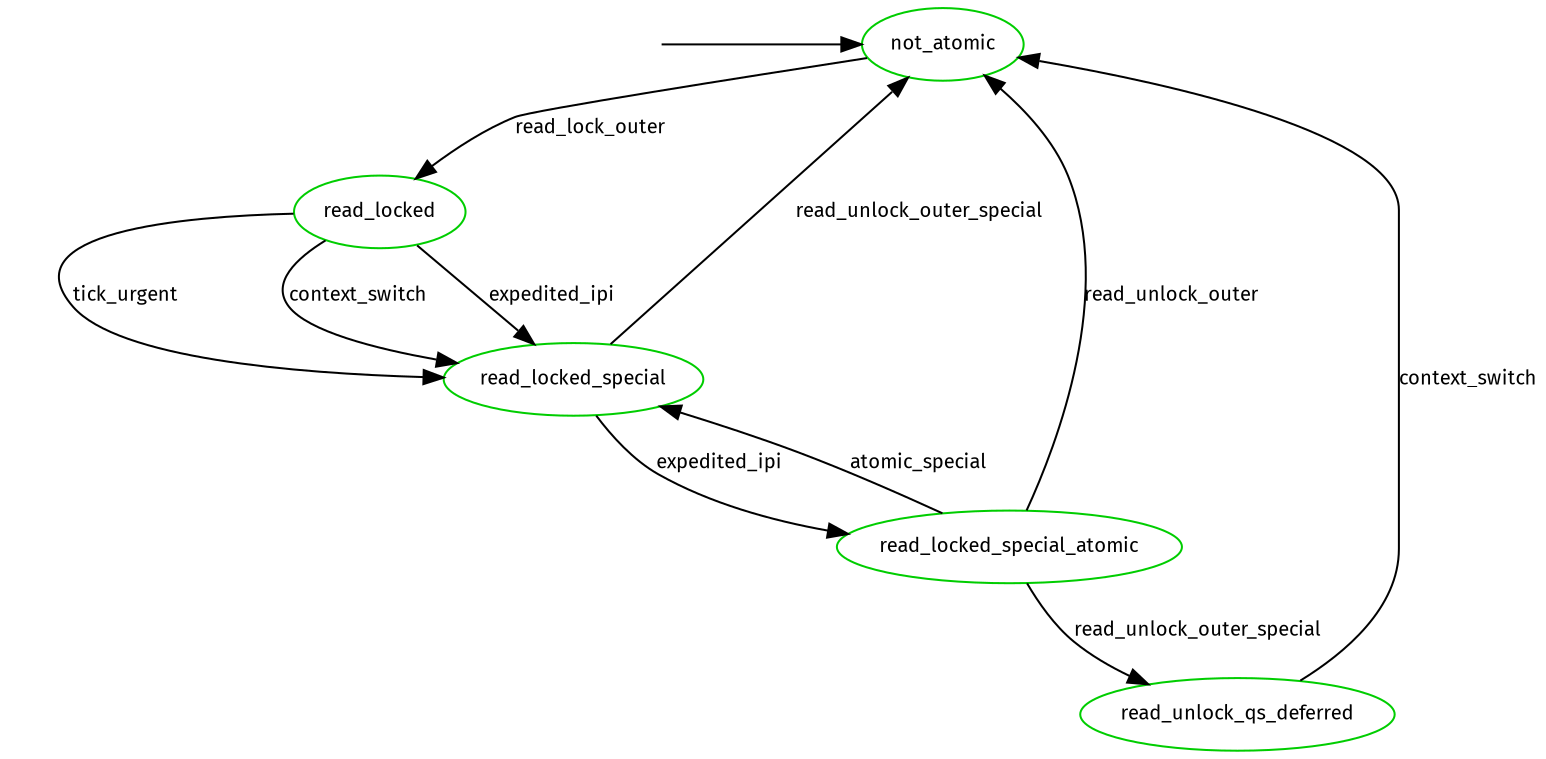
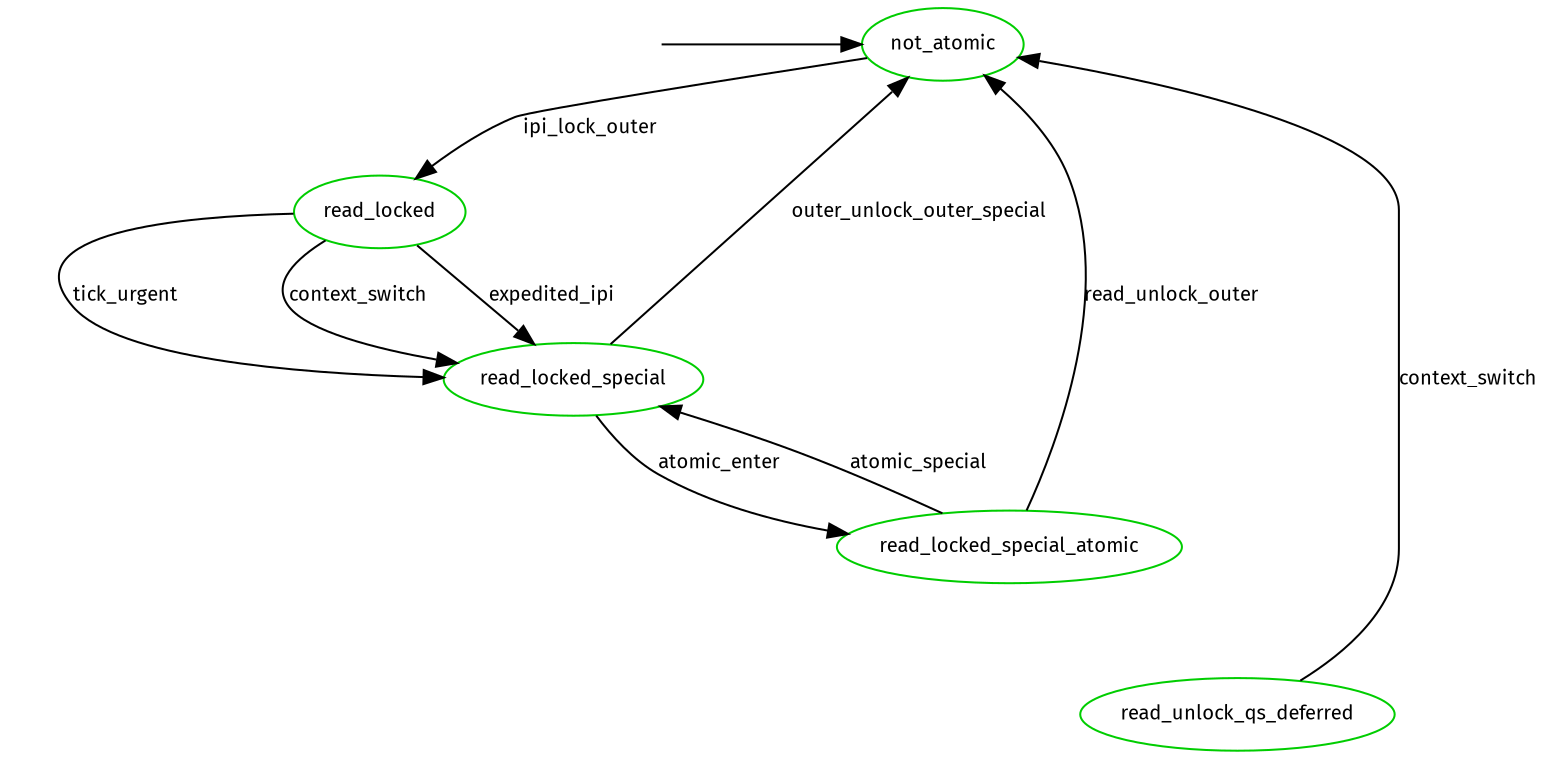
(591, 128) -> (591, 128)
(920, 212) -> (920, 212)
(720, 463) -> (720, 463)
(1070, 639) -> none
